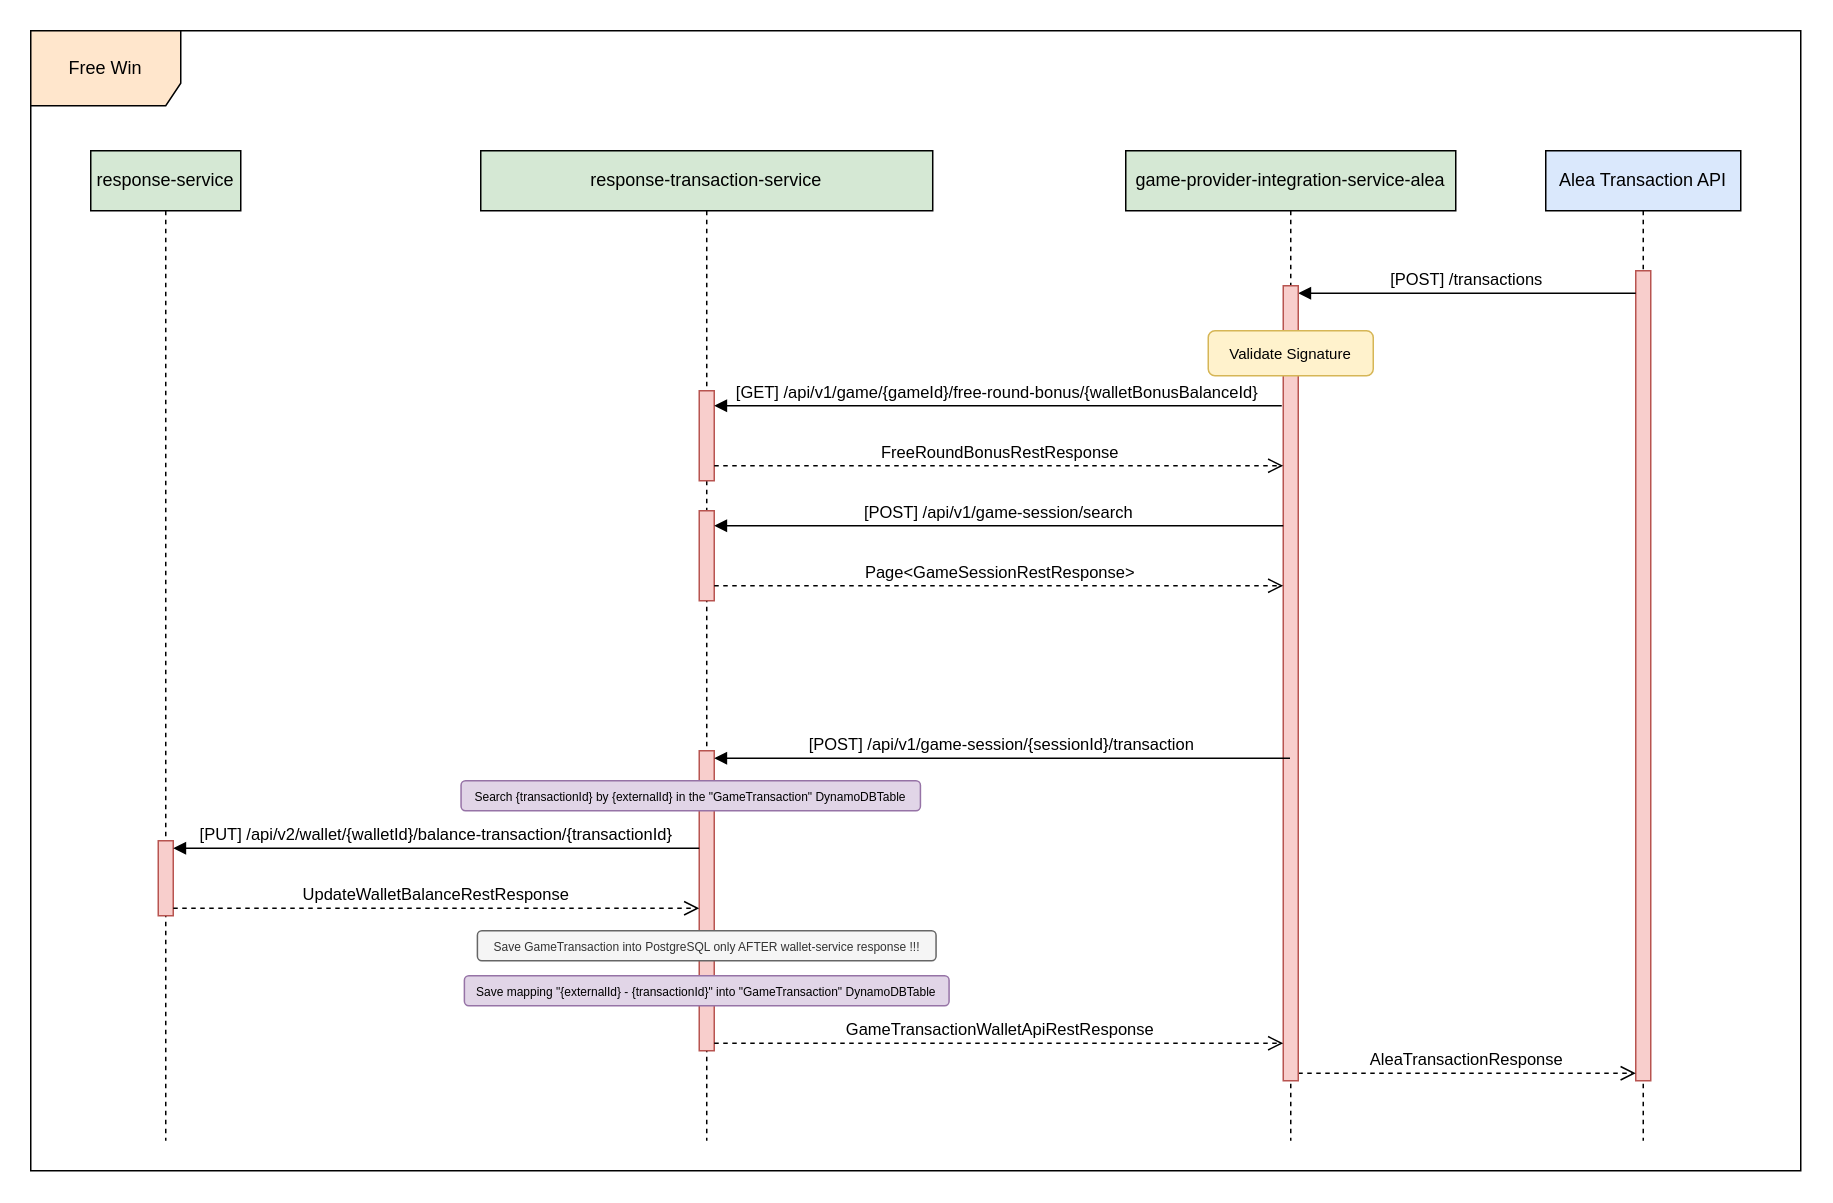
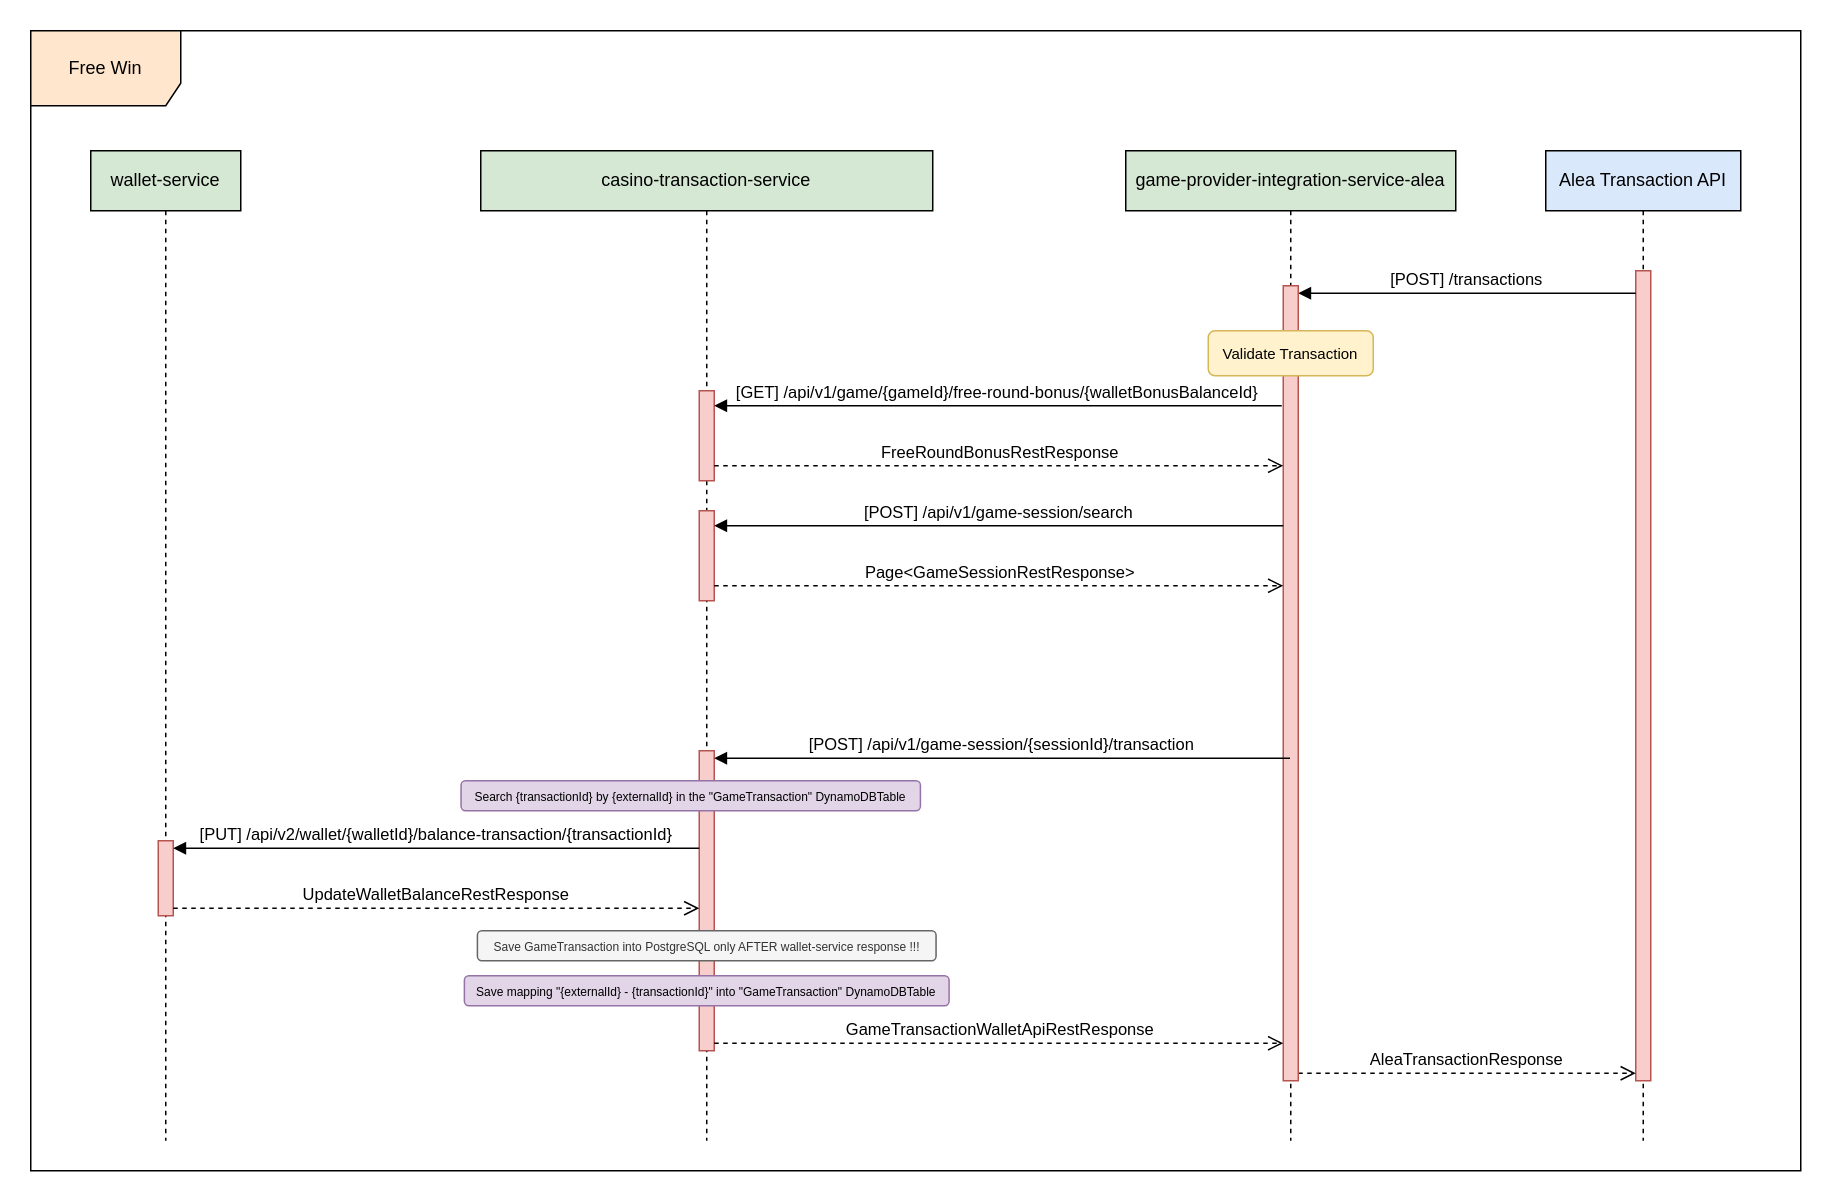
(166, 181) -> (166, 181)
(707, 181) -> (707, 181)
(1291, 353) -> (1291, 353)
